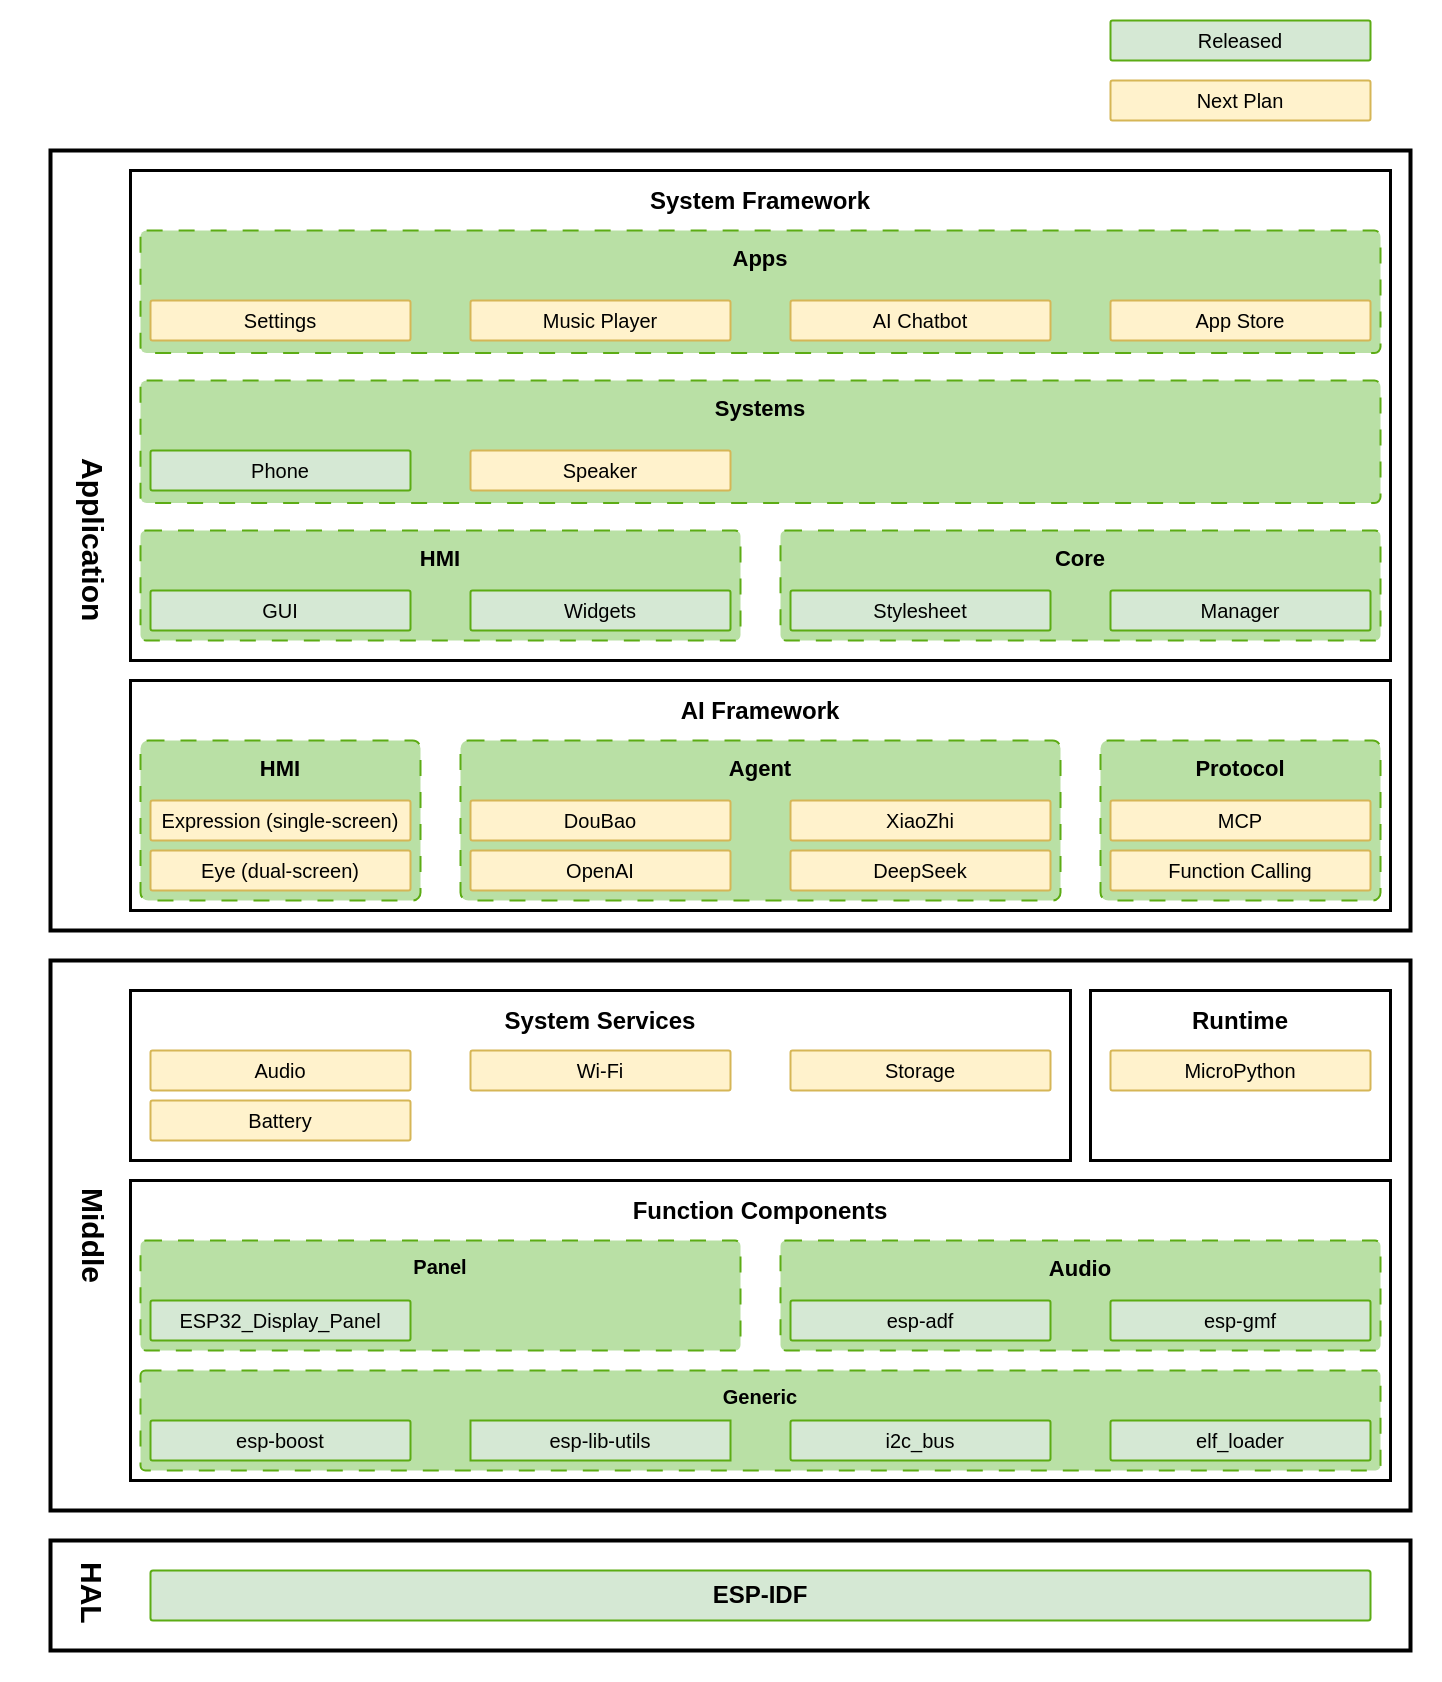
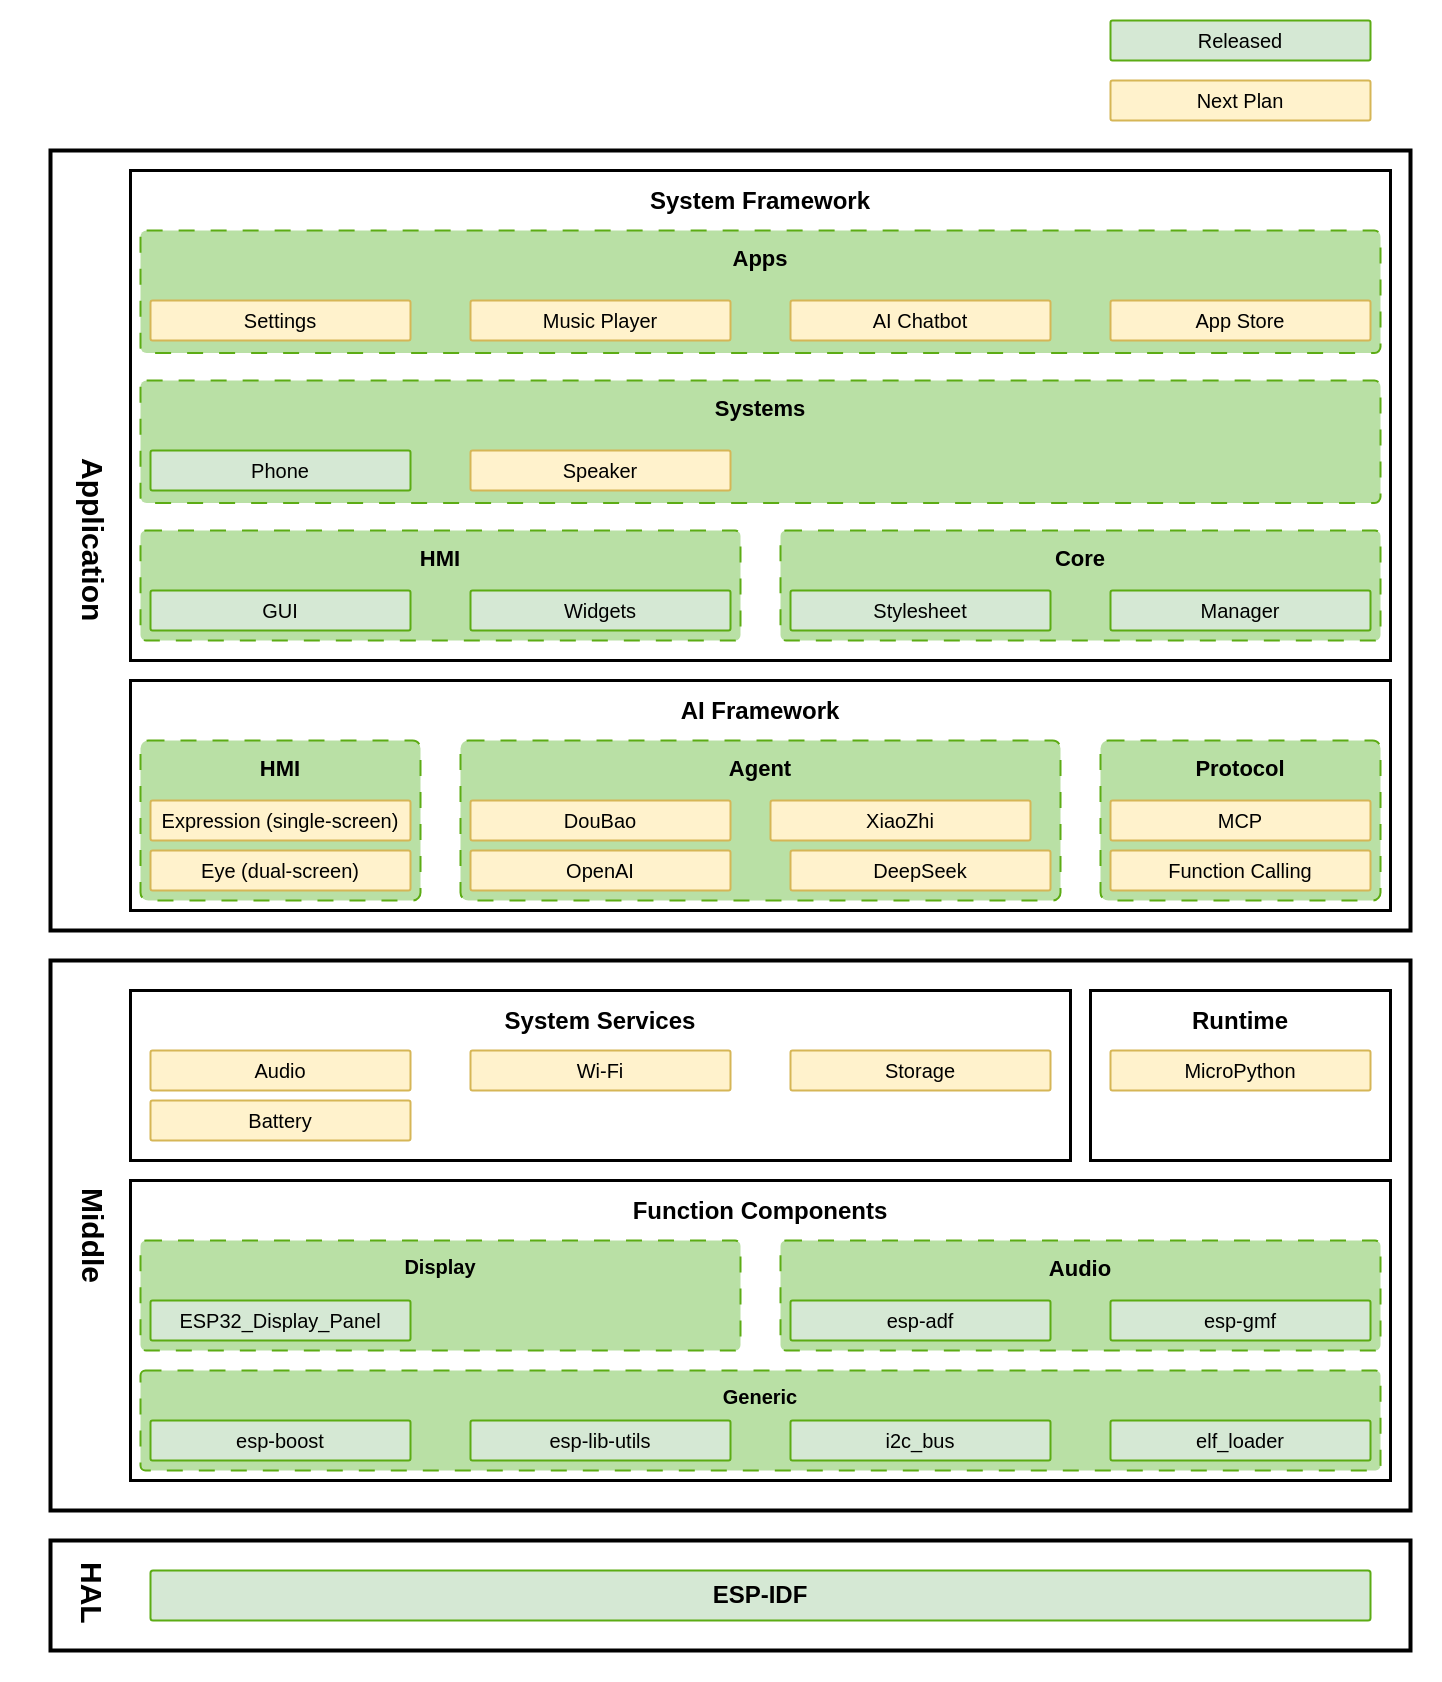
(921, 821) -> (901, 821)
(441, 1256) -> (441, 1256)
(601, 1441) -> (601, 1441)
